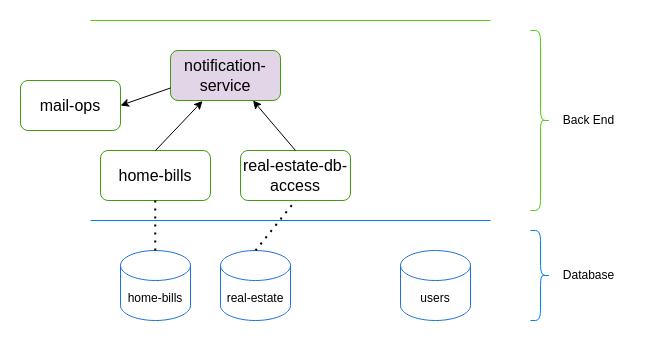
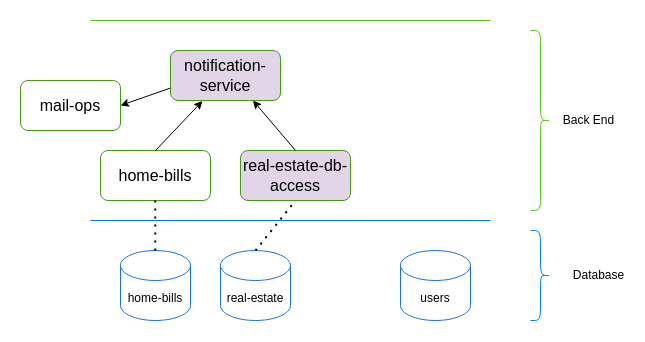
(296, 176) -> (296, 176)
(589, 276) -> (599, 276)
